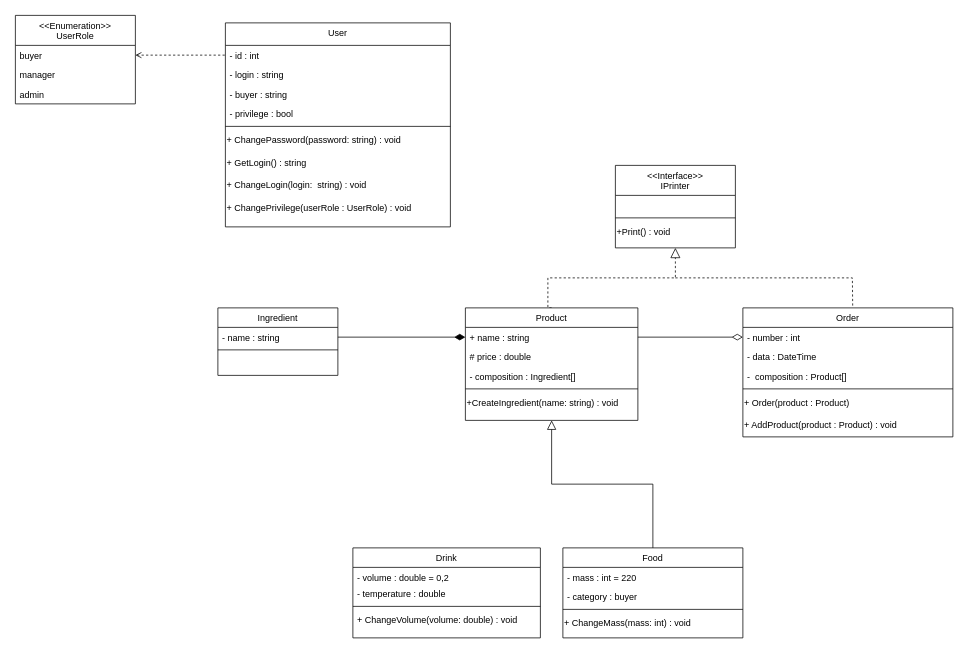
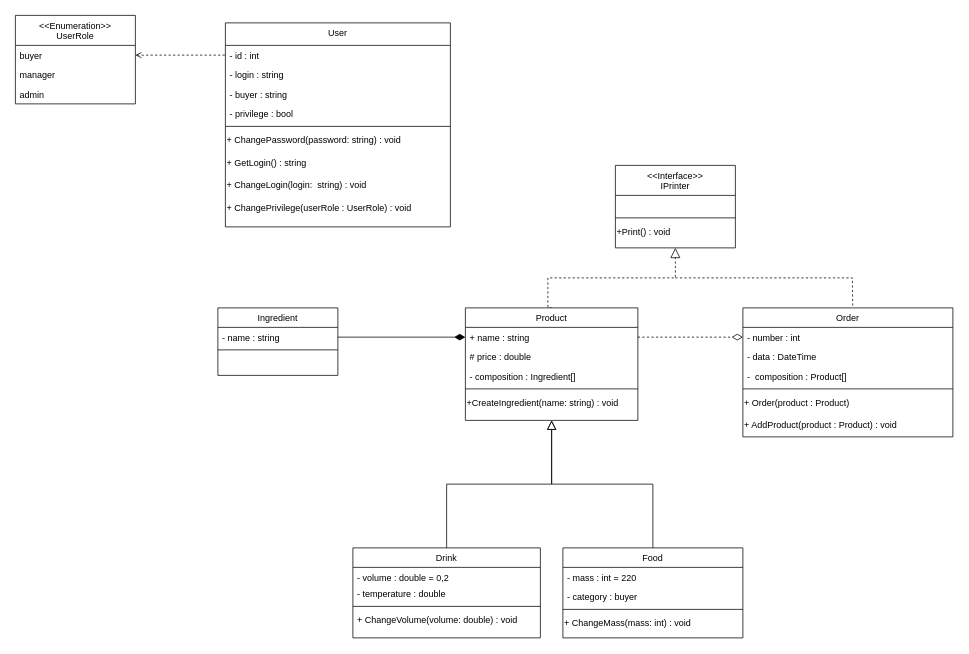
(685, 337) -> (685, 337)
none -> (466, 484)
